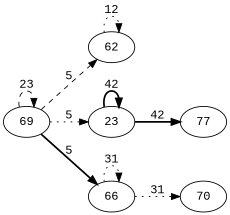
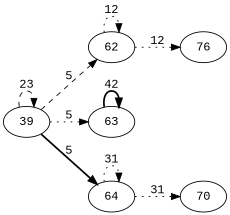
none -> (203, 47)
(27, 122) -> (27, 122)
(112, 122) -> (112, 122)
(203, 122) -> none
(112, 197) -> (112, 197)
